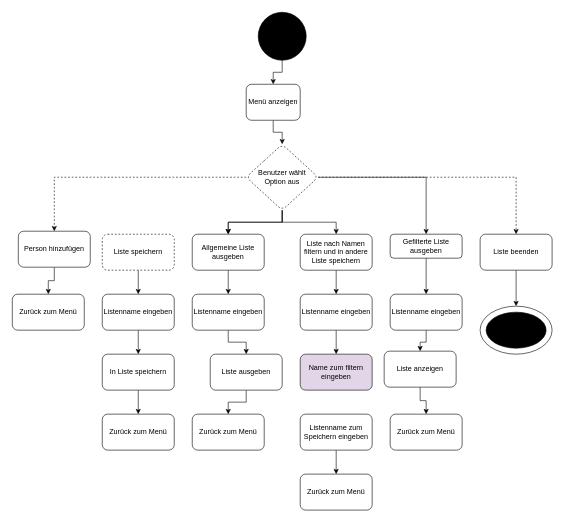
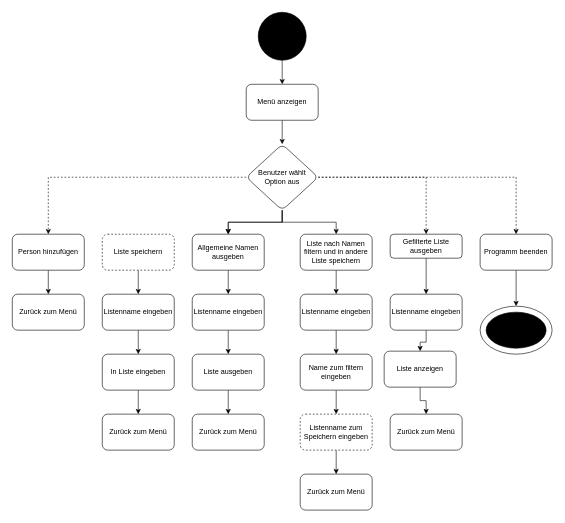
(273, 102) -> (282, 102)
(282, 177) -> (282, 177)
(426, 204) -> (426, 204)
(54, 249) -> (48, 252)
(228, 252) -> (228, 252)
(516, 252) -> (516, 252)
(138, 372) -> (138, 372)
(246, 372) -> (228, 372)
(336, 372) -> (336, 372)
none -> (336, 408)
(336, 432) -> (336, 432)
